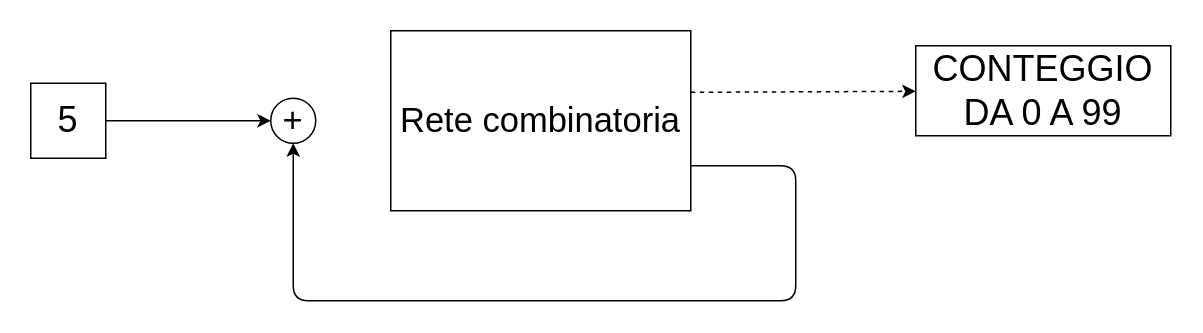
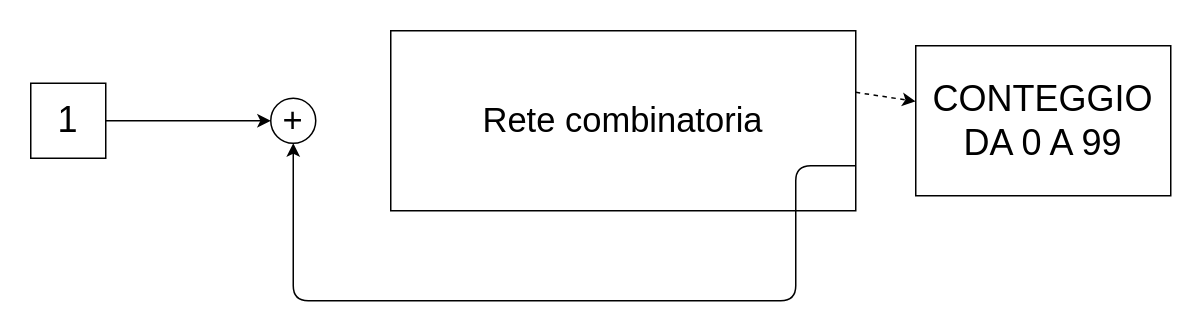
(1043, 91) -> (1043, 121)
(68, 121) -> (68, 121)
(541, 121) -> (623, 121)
